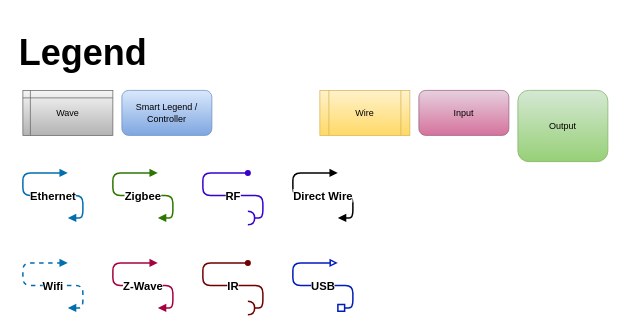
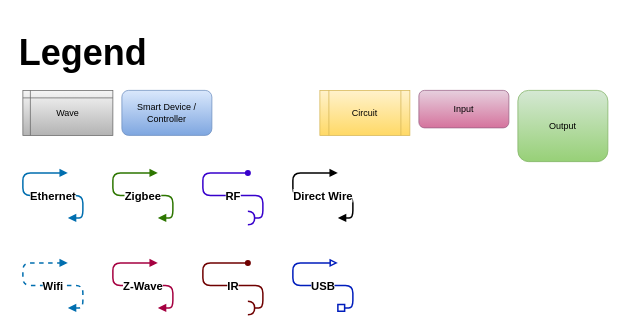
(167, 113) -> (167, 113)
(365, 113) -> (365, 113)
(464, 113) -> (464, 109)
